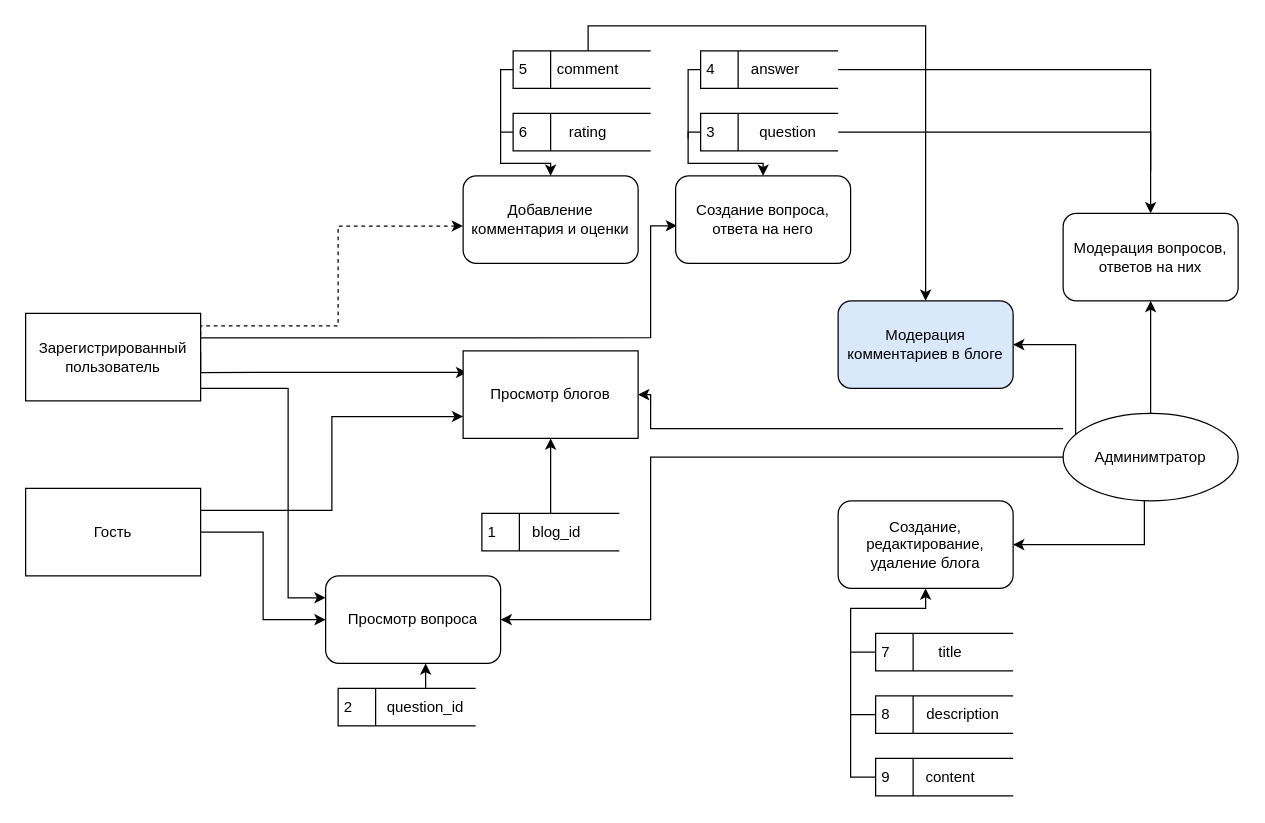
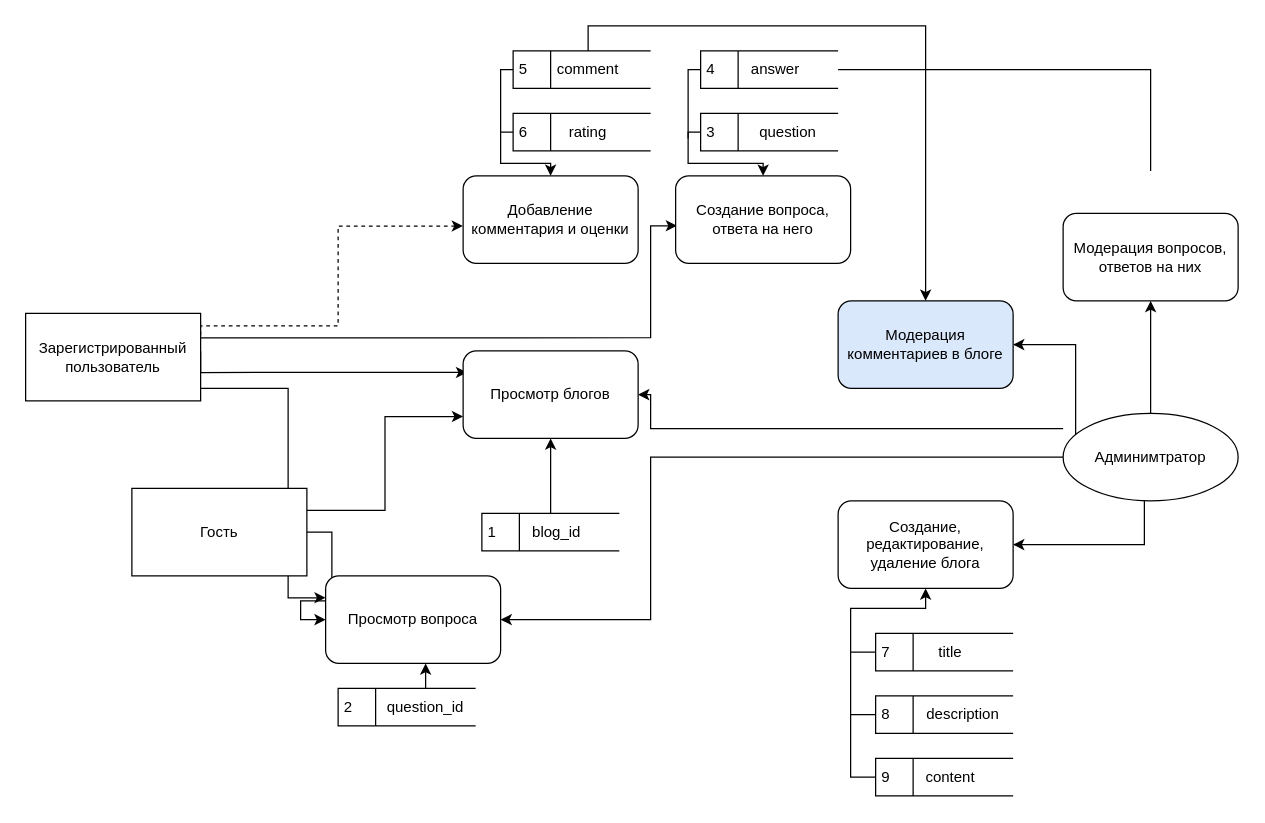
(992, 132) -> none
(551, 394) -> (551, 394)
(113, 532) -> (219, 532)
